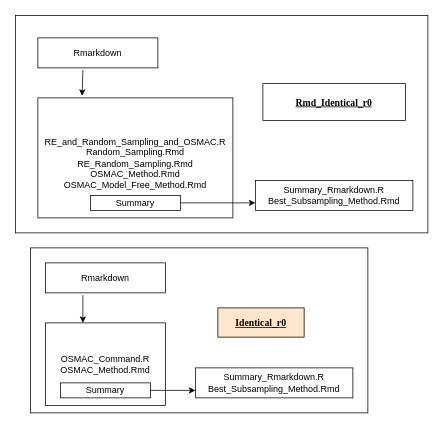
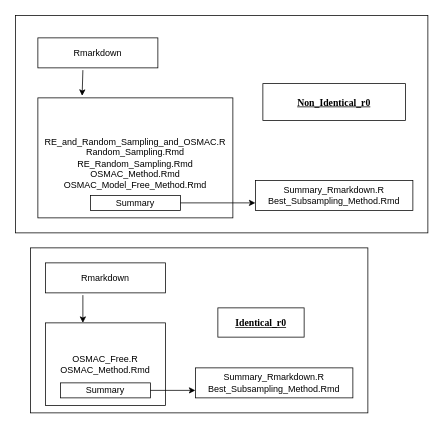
(334, 102) -> (334, 102)
(261, 323) -> (261, 323)
(105, 364) -> (105, 364)
